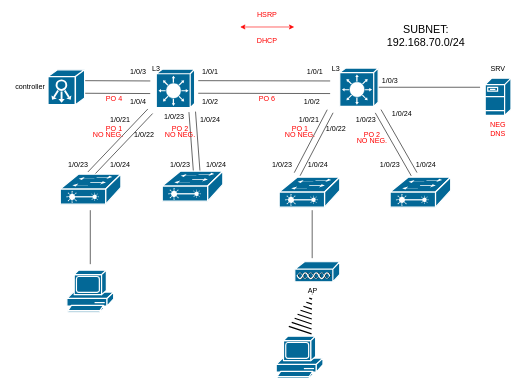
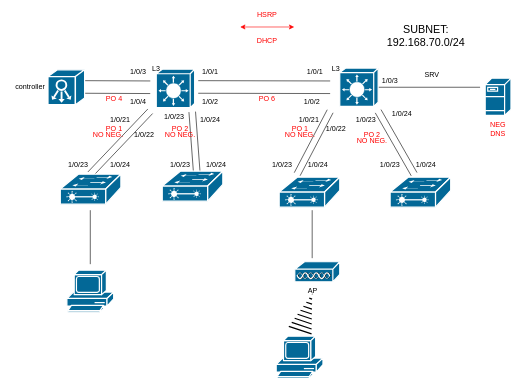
(498, 69) -> (432, 75)
